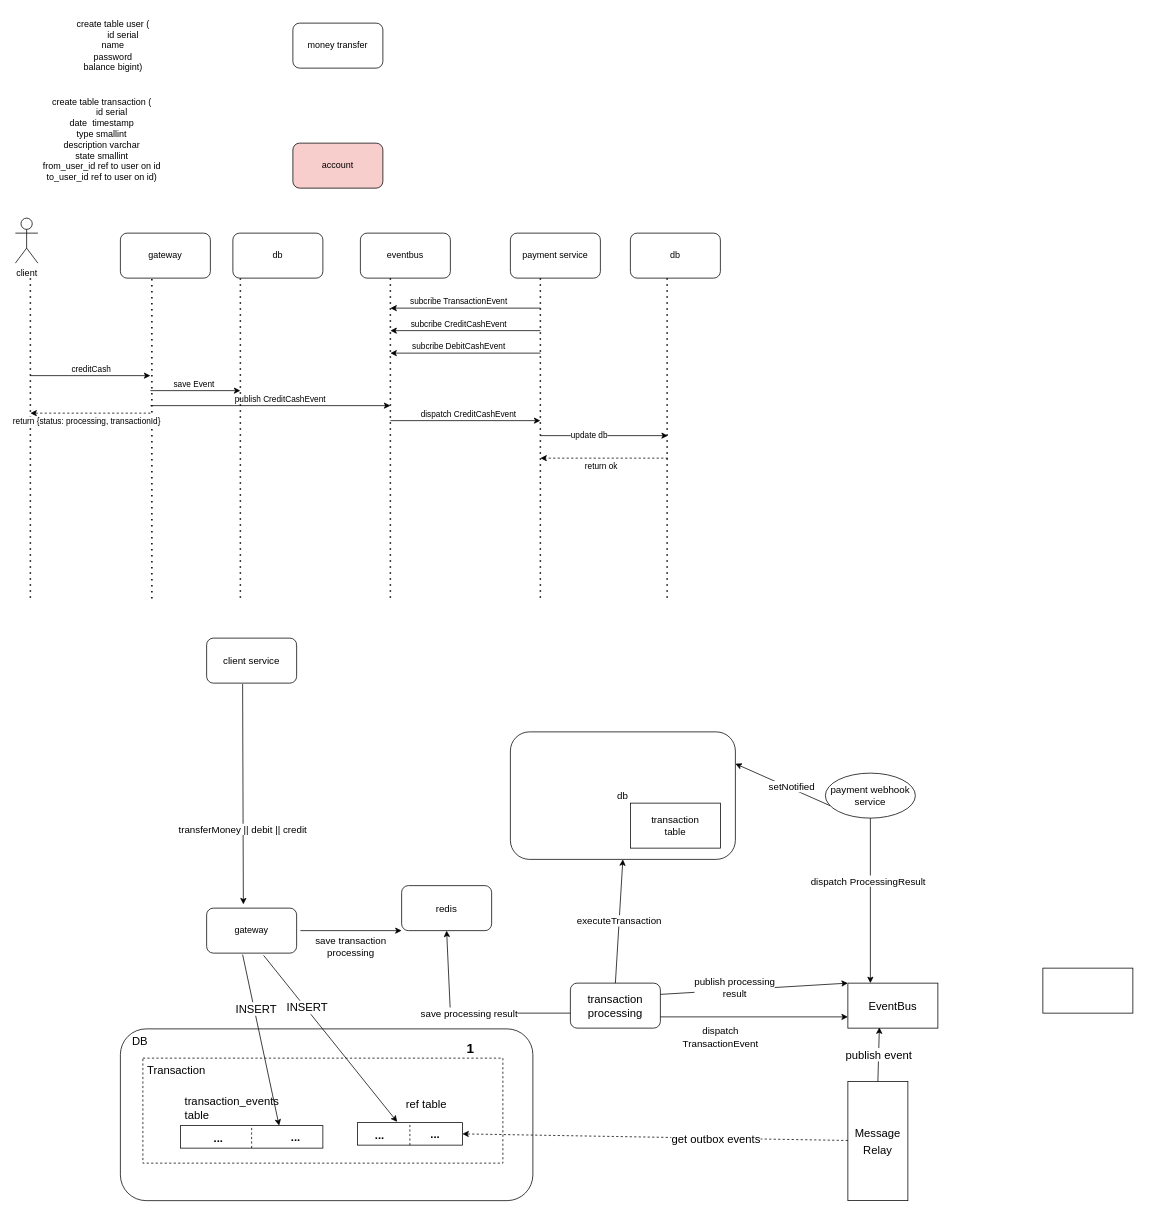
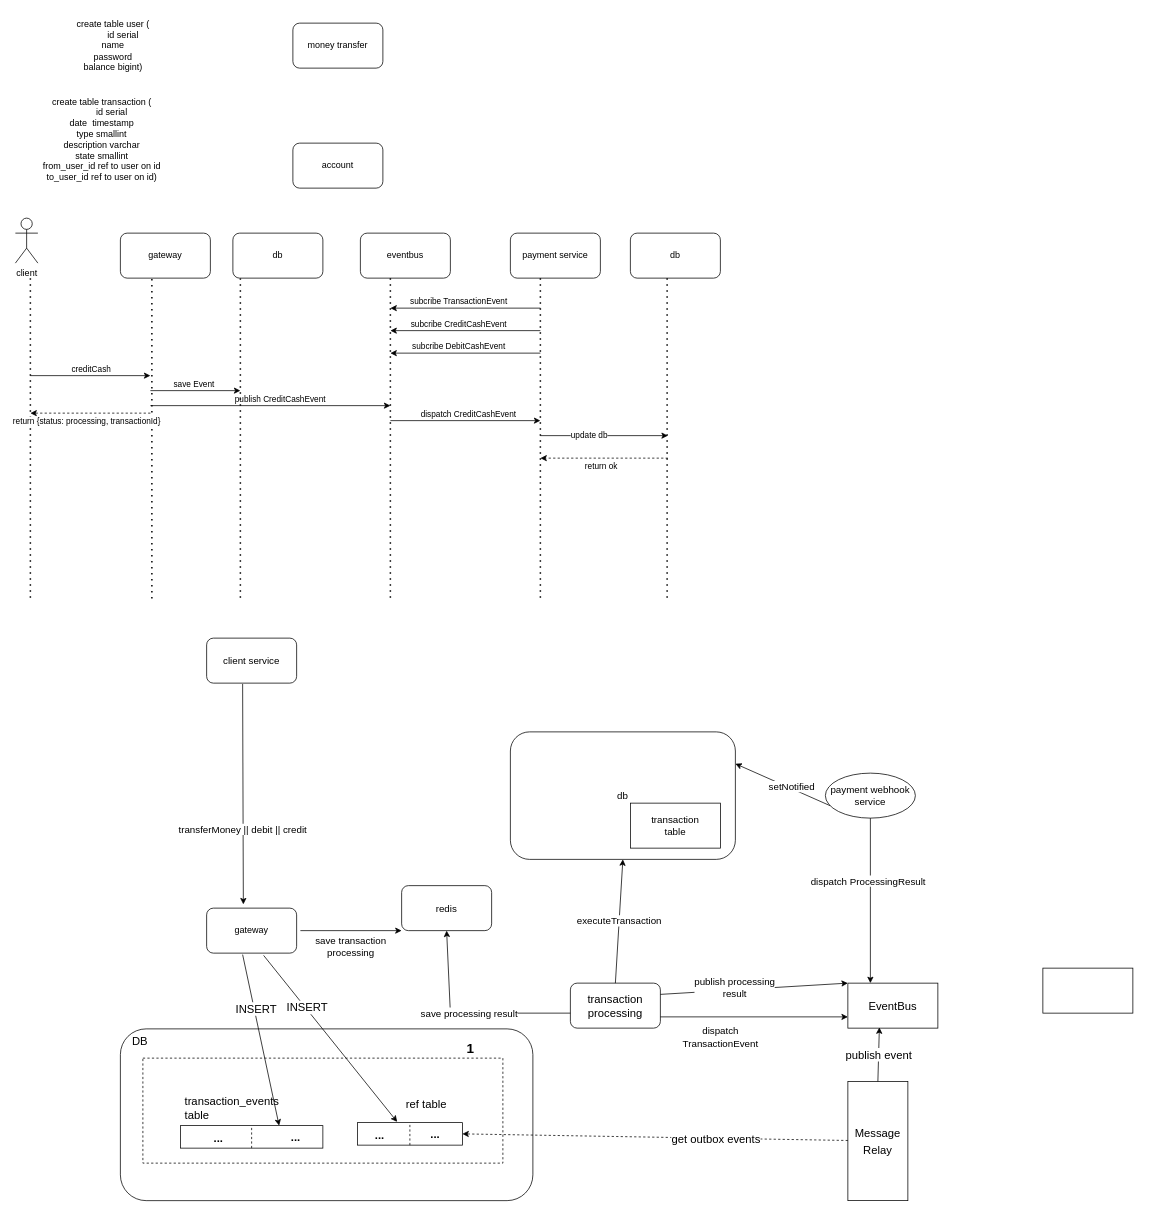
(338, 165) -> (338, 165)
(177, 1069) -> none
